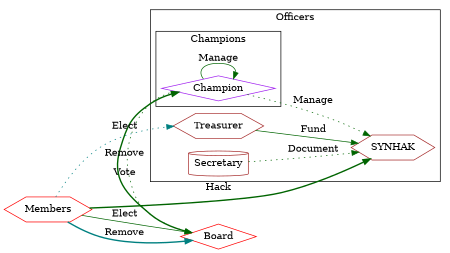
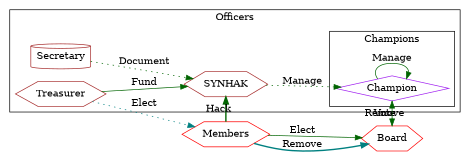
(307, 111) -> (300, 86)
(102, 147) -> (152, 116)
(118, 171) -> (392, 117)
(218, 237) -> (392, 138)
